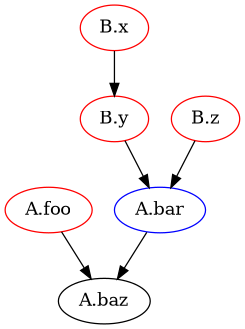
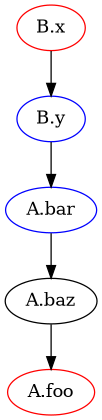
(114, 119) -> (51, 119)
(206, 119) -> none
(73, 250) -> (51, 340)
